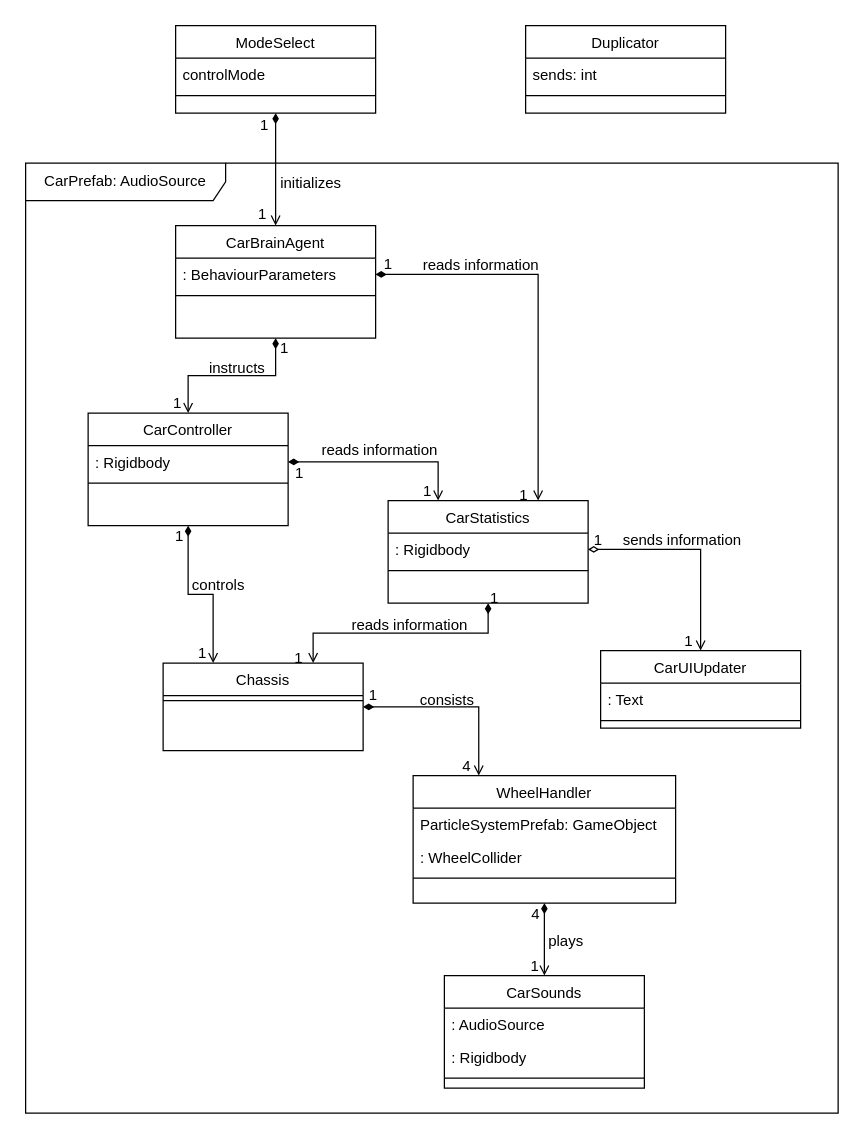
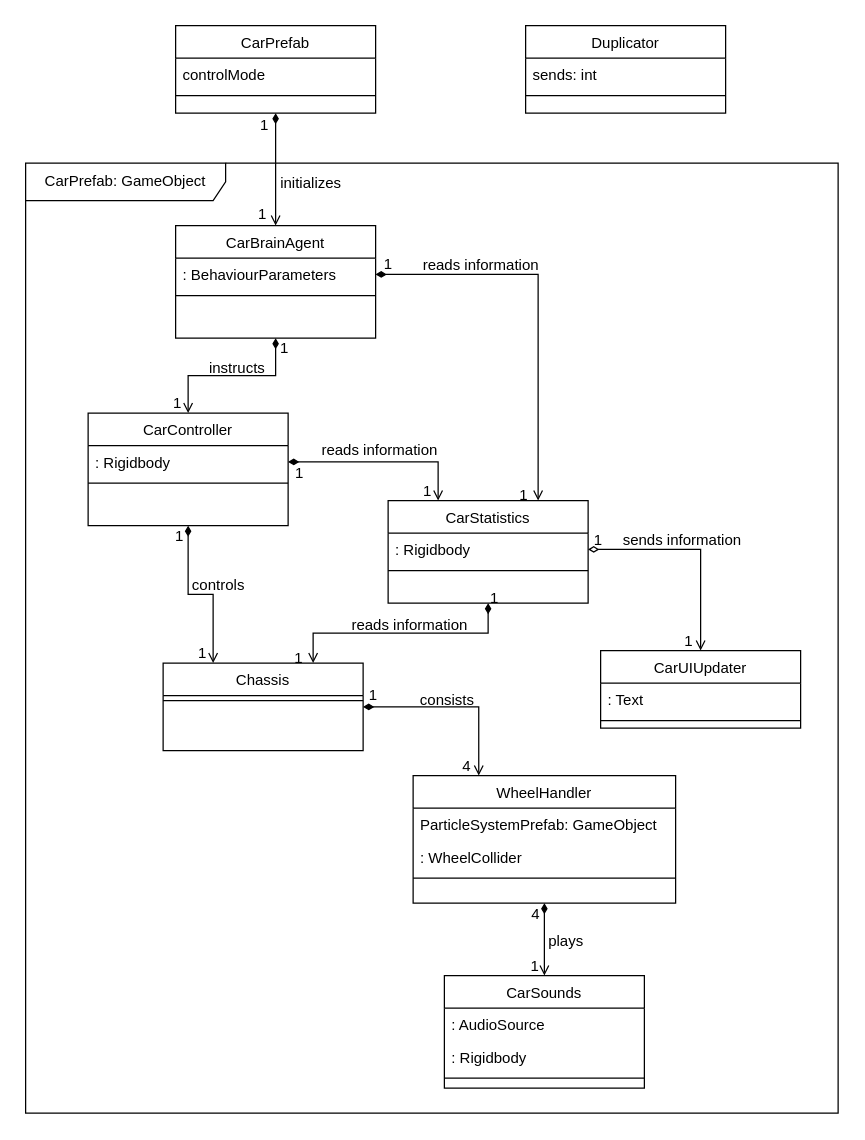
(275, 43) -> (275, 43)
(126, 182) -> (126, 182)
